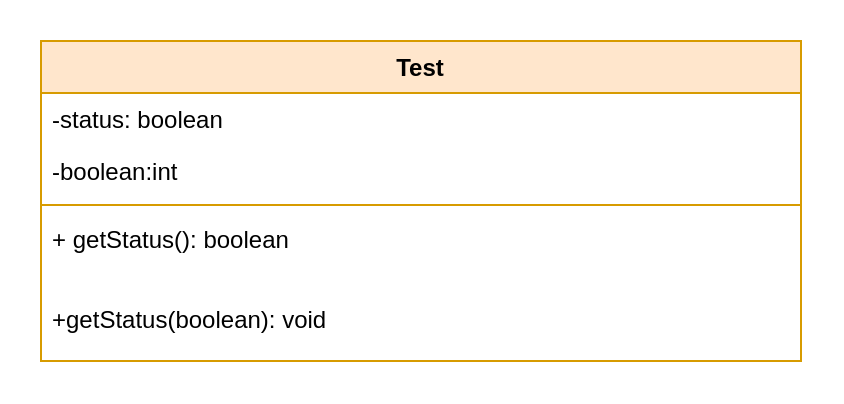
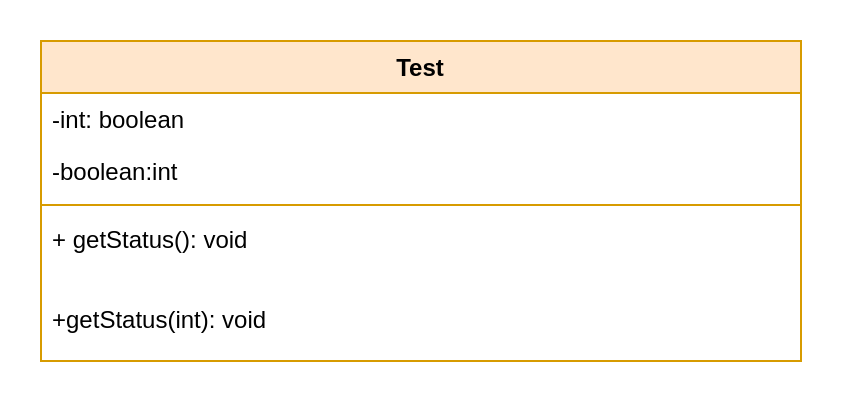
(150, 120) -> (127, 120)
(187, 240) -> (167, 240)
(208, 320) -> (181, 320)
